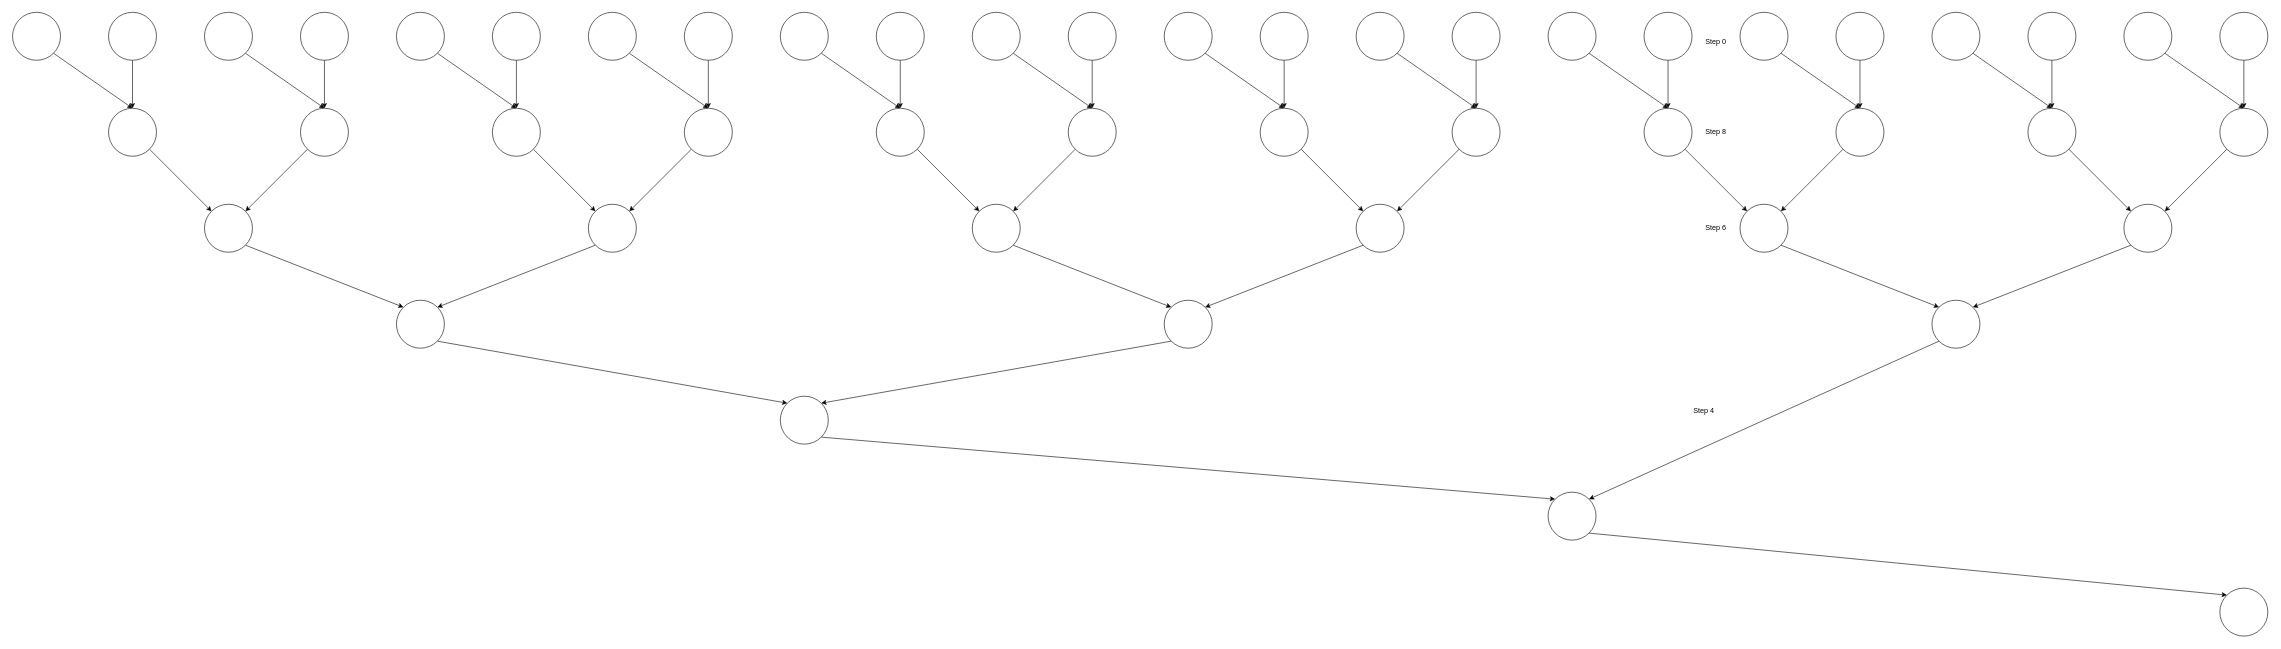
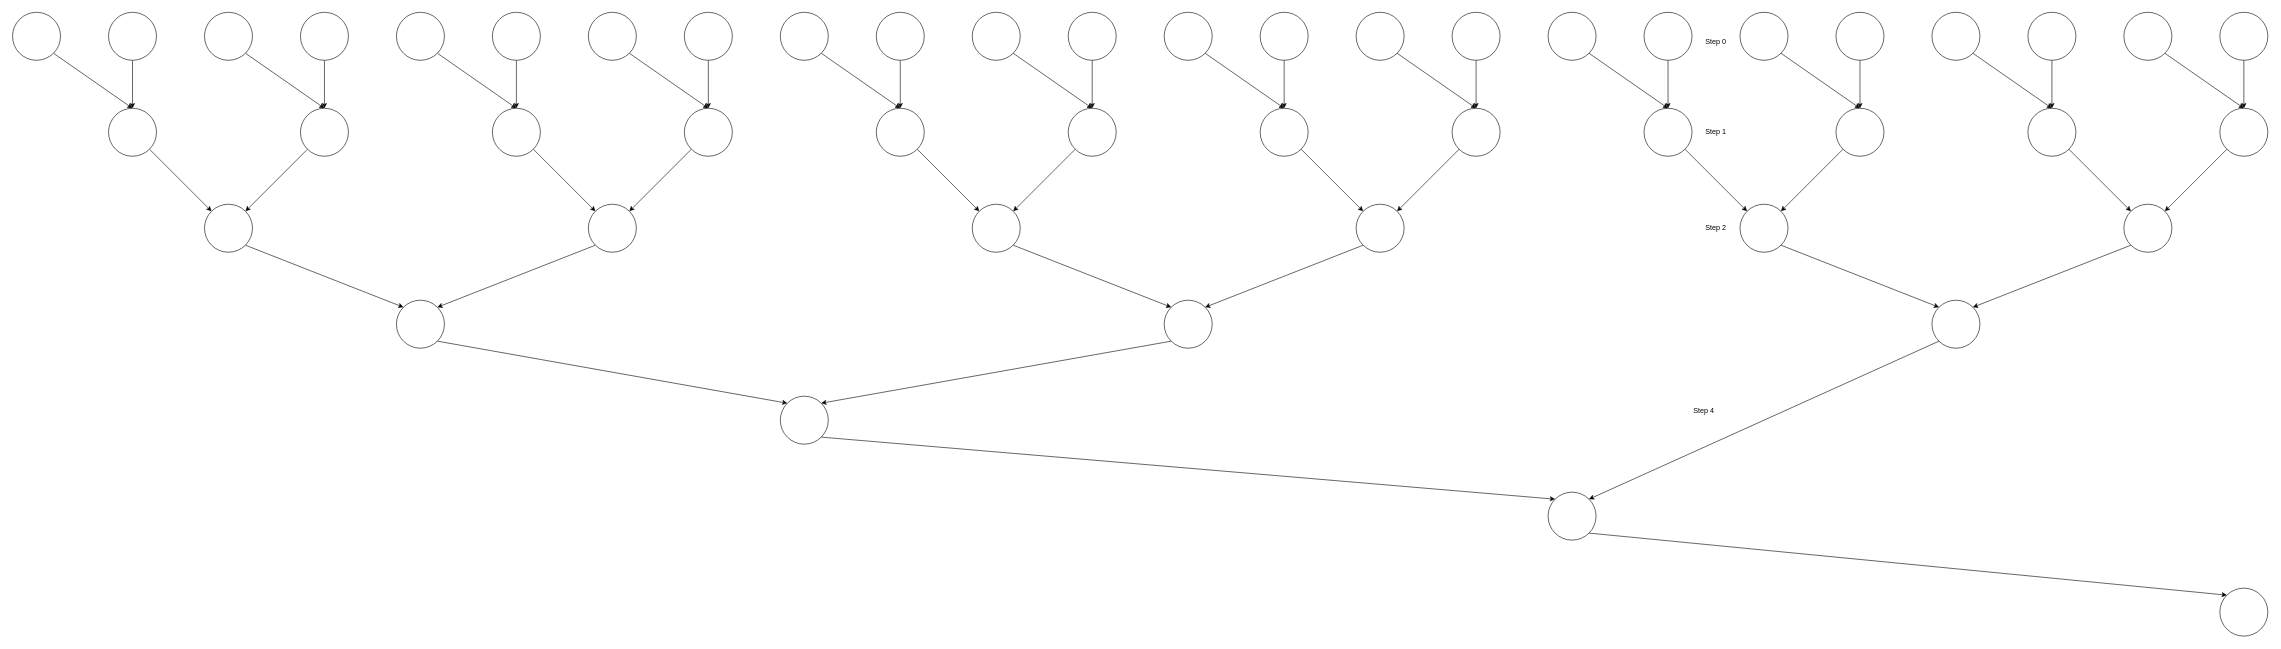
(1716, 132) -> (1716, 132)
(1716, 228) -> (1716, 228)
